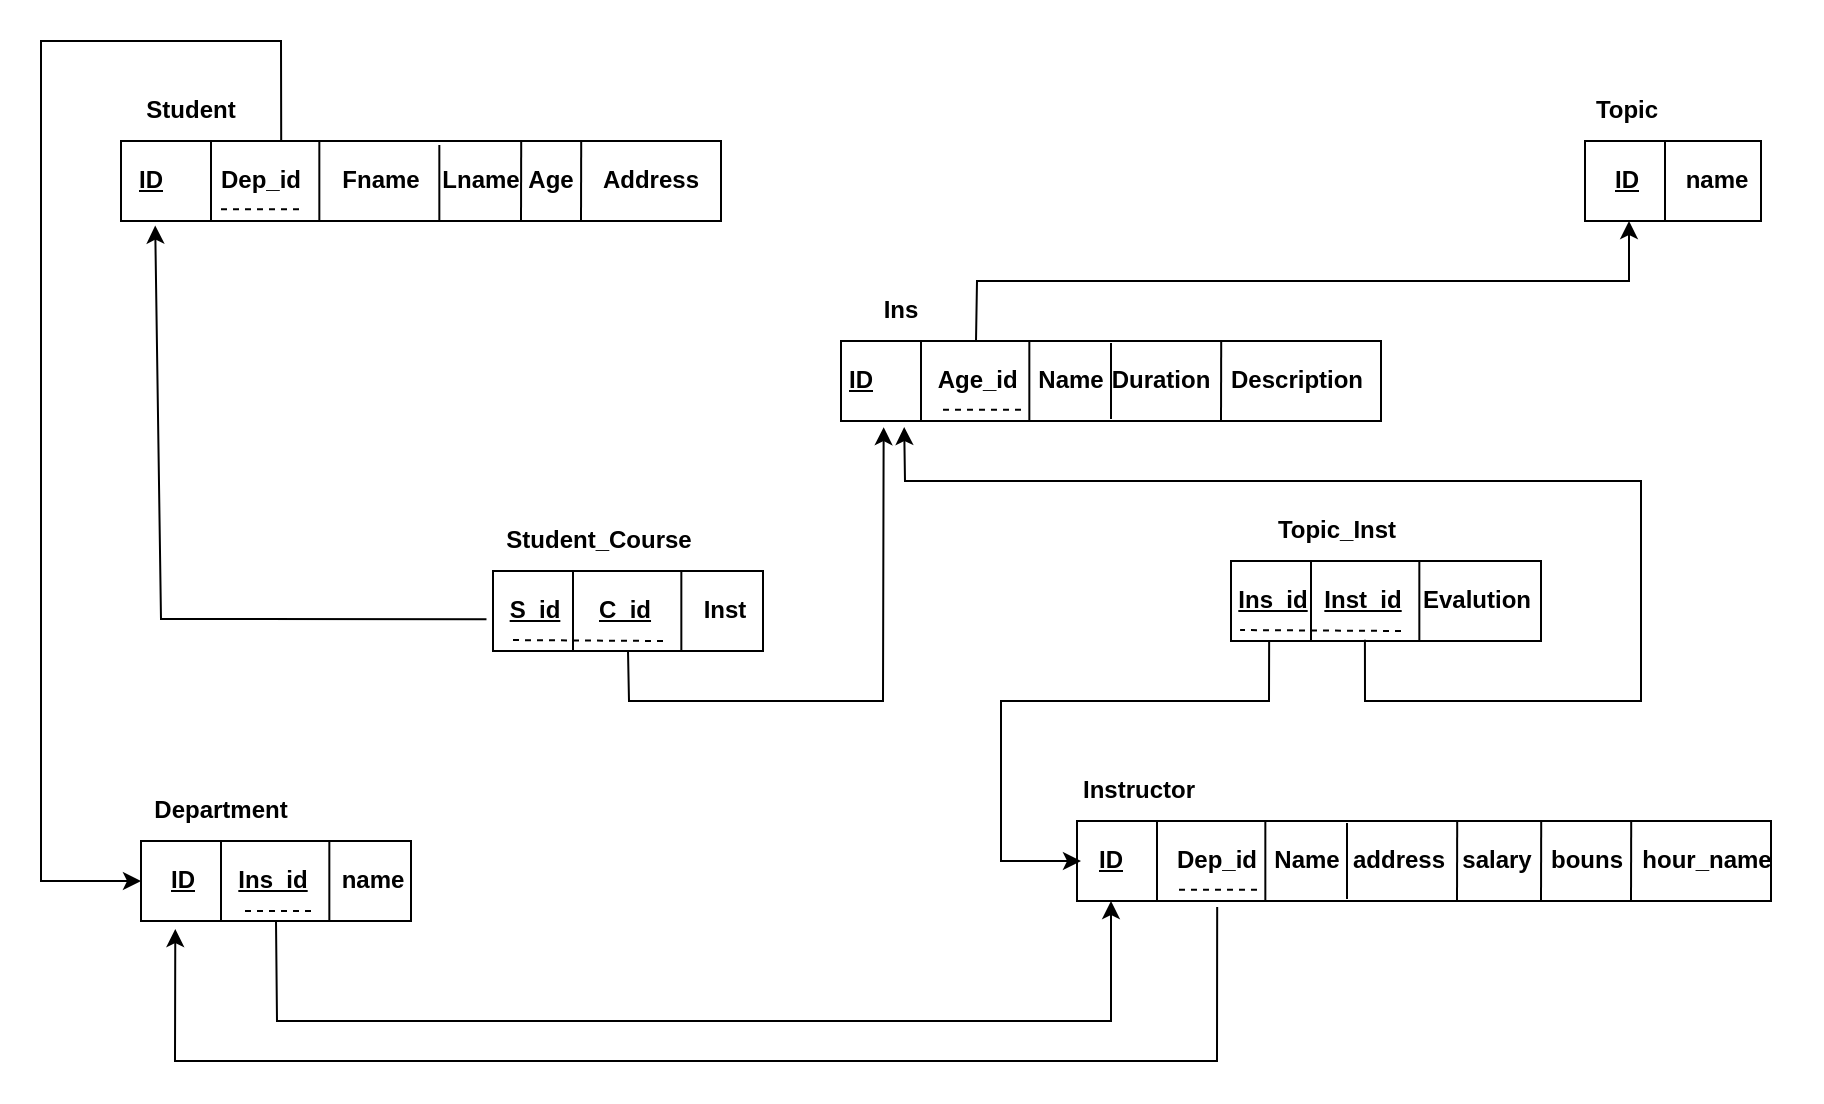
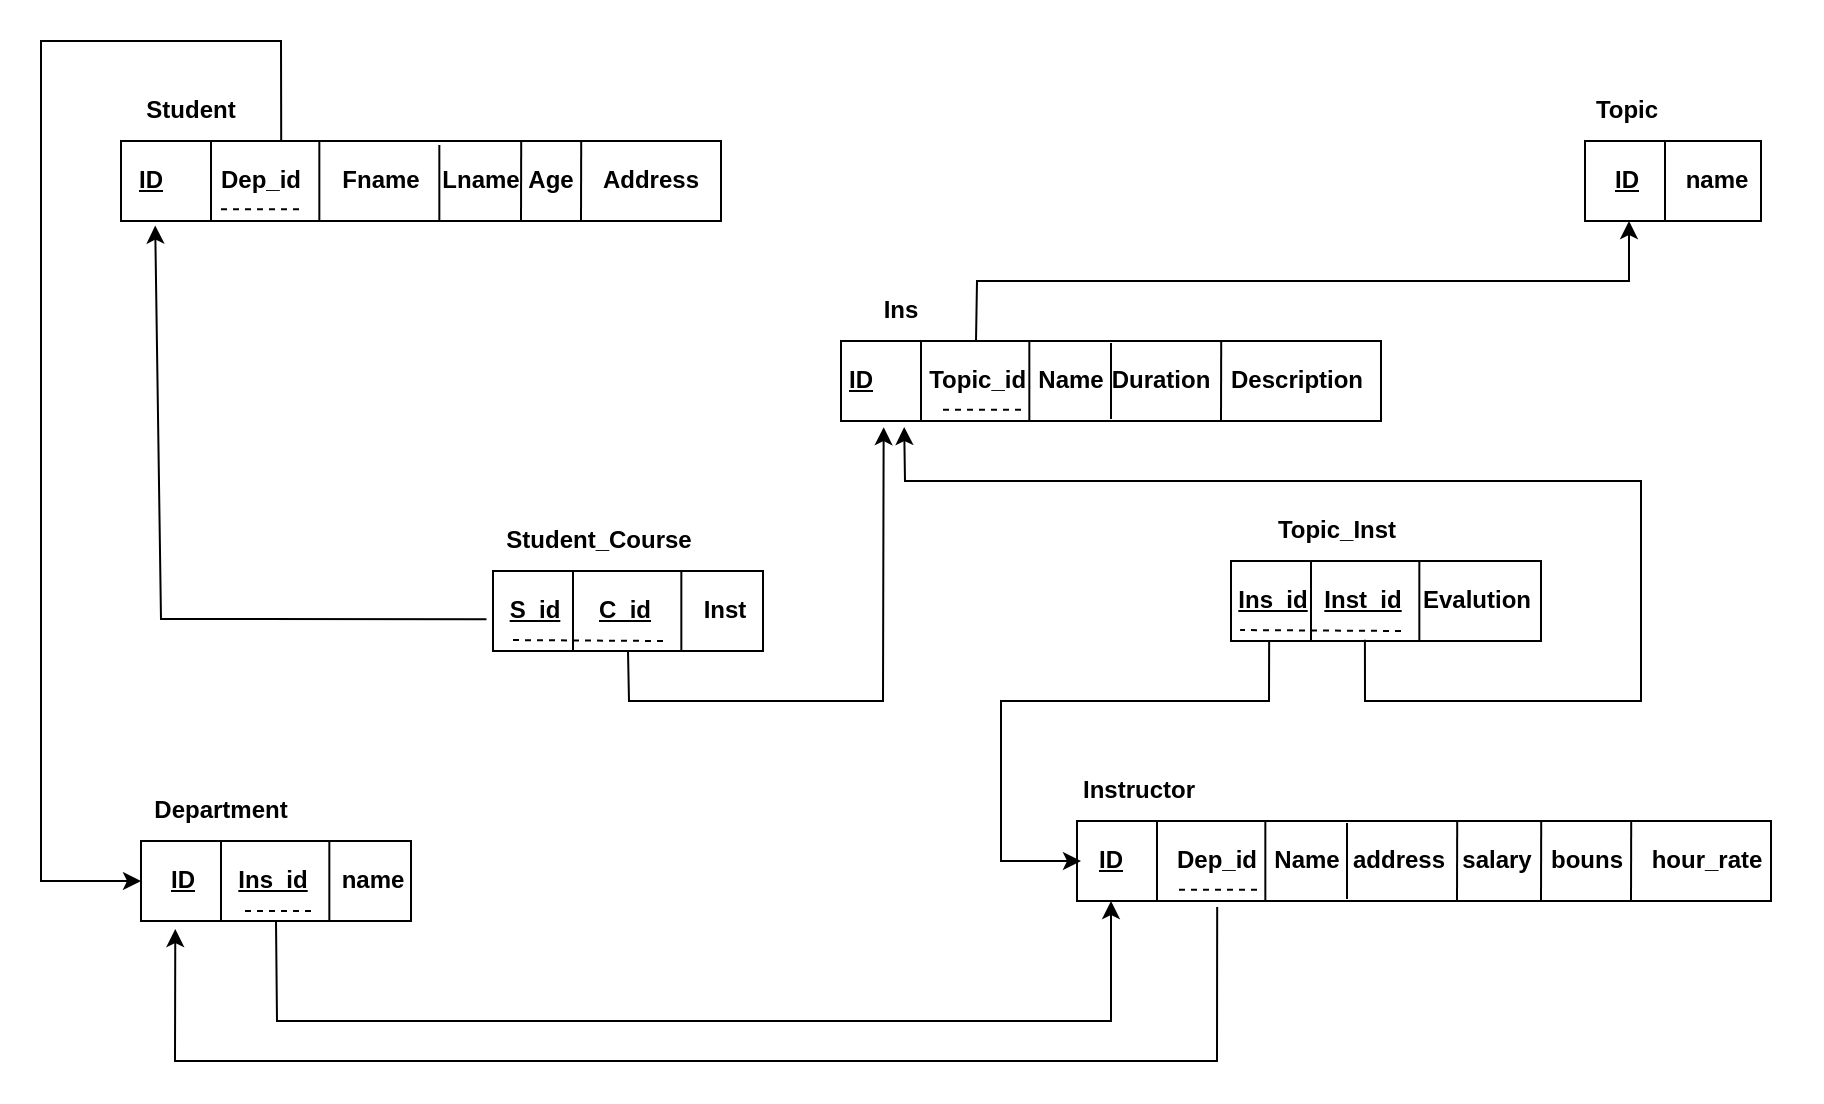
(982, 381) -> (982, 381)
(1708, 861) -> (1708, 861)
